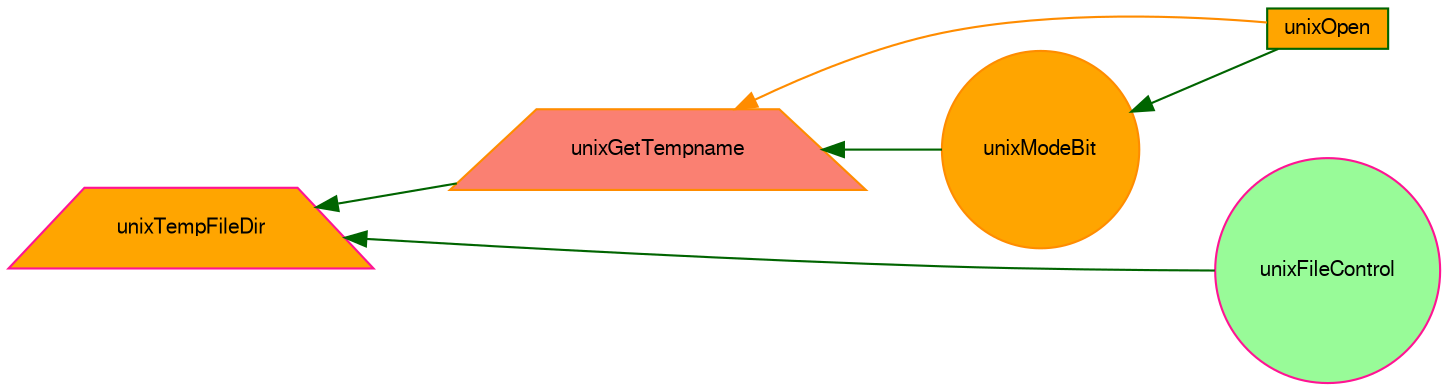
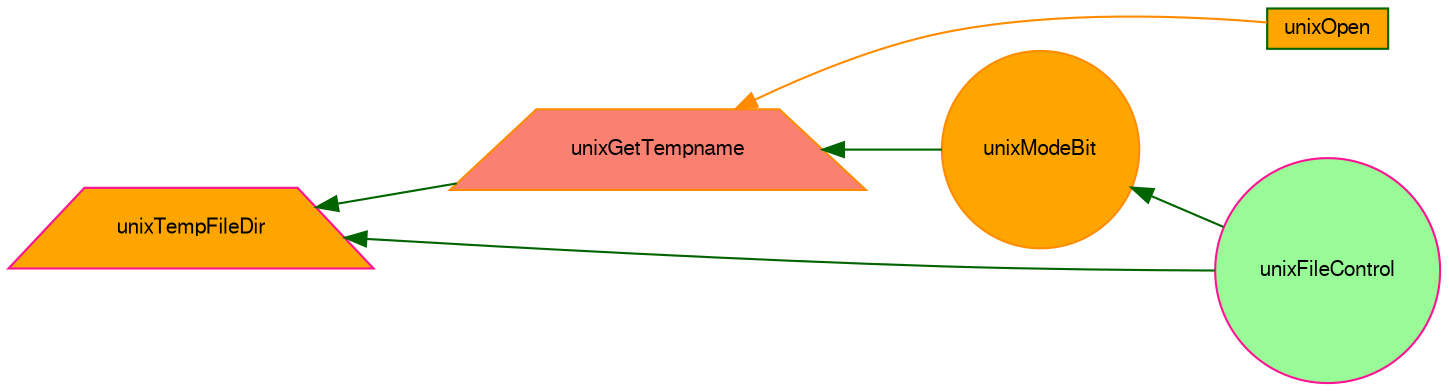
(1215, 76) -> (1187, 211)
